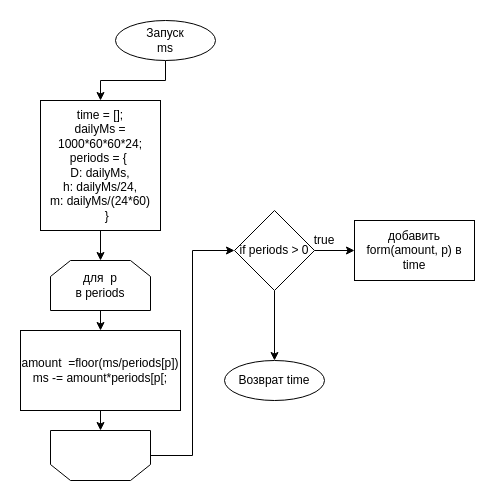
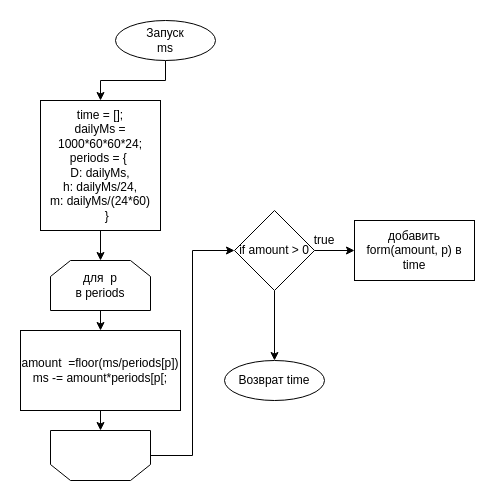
(275, 251) -> (275, 251)
